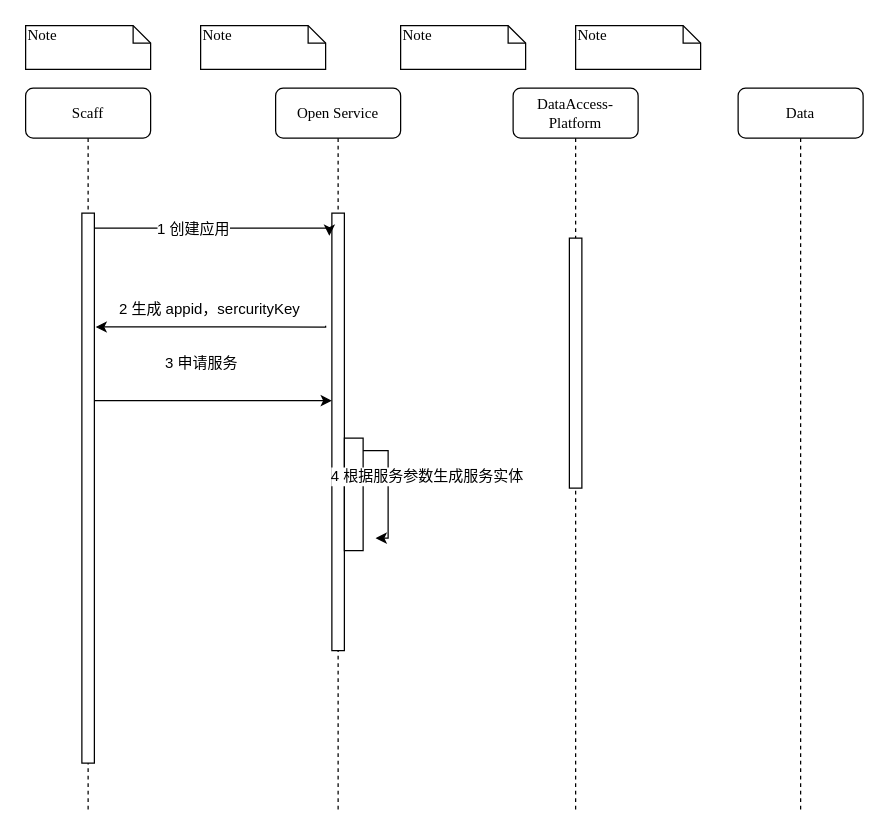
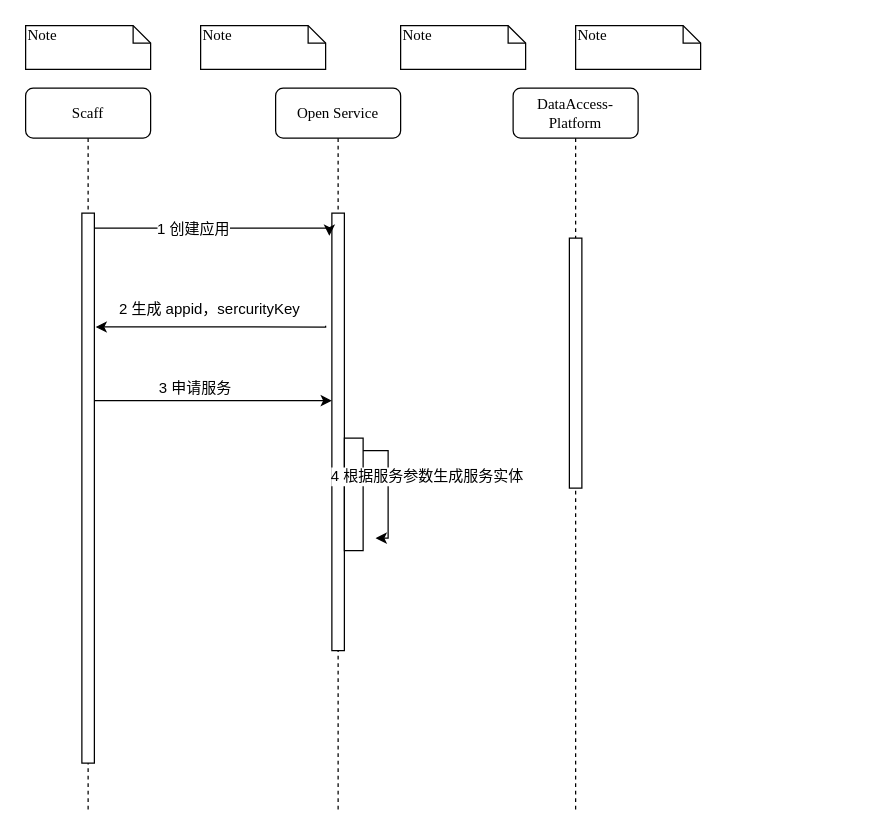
(207, 363) -> (201, 388)
(801, 451) -> none
